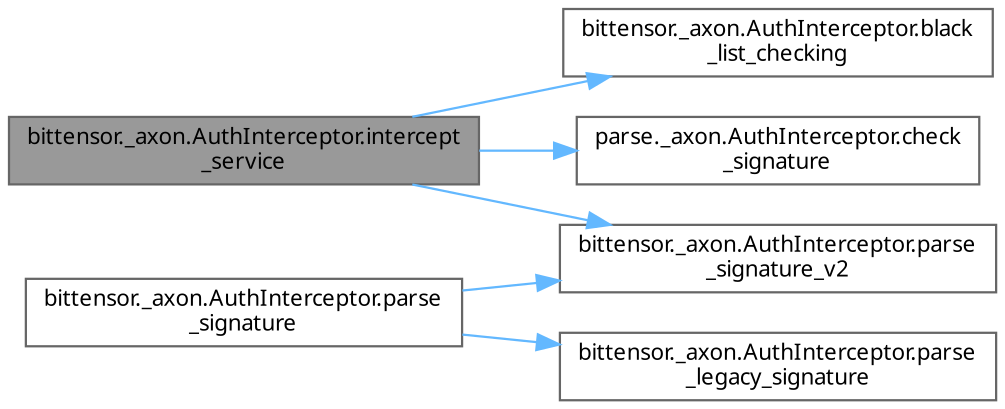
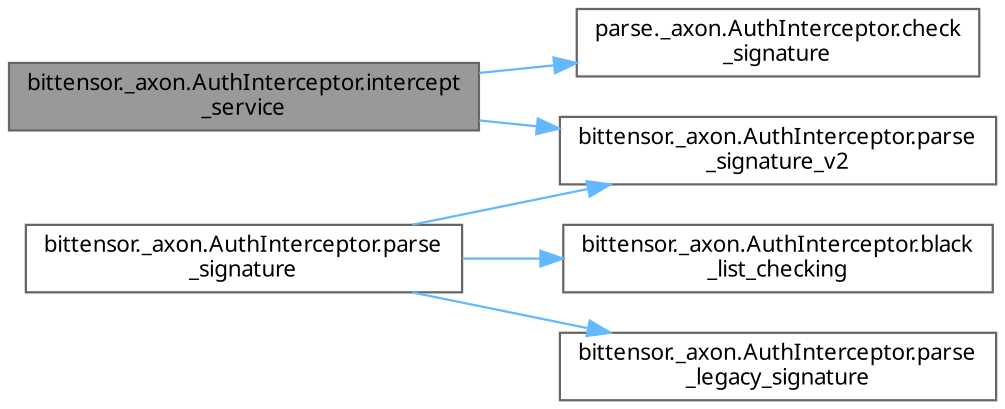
(500, 99) -> (501, 259)
